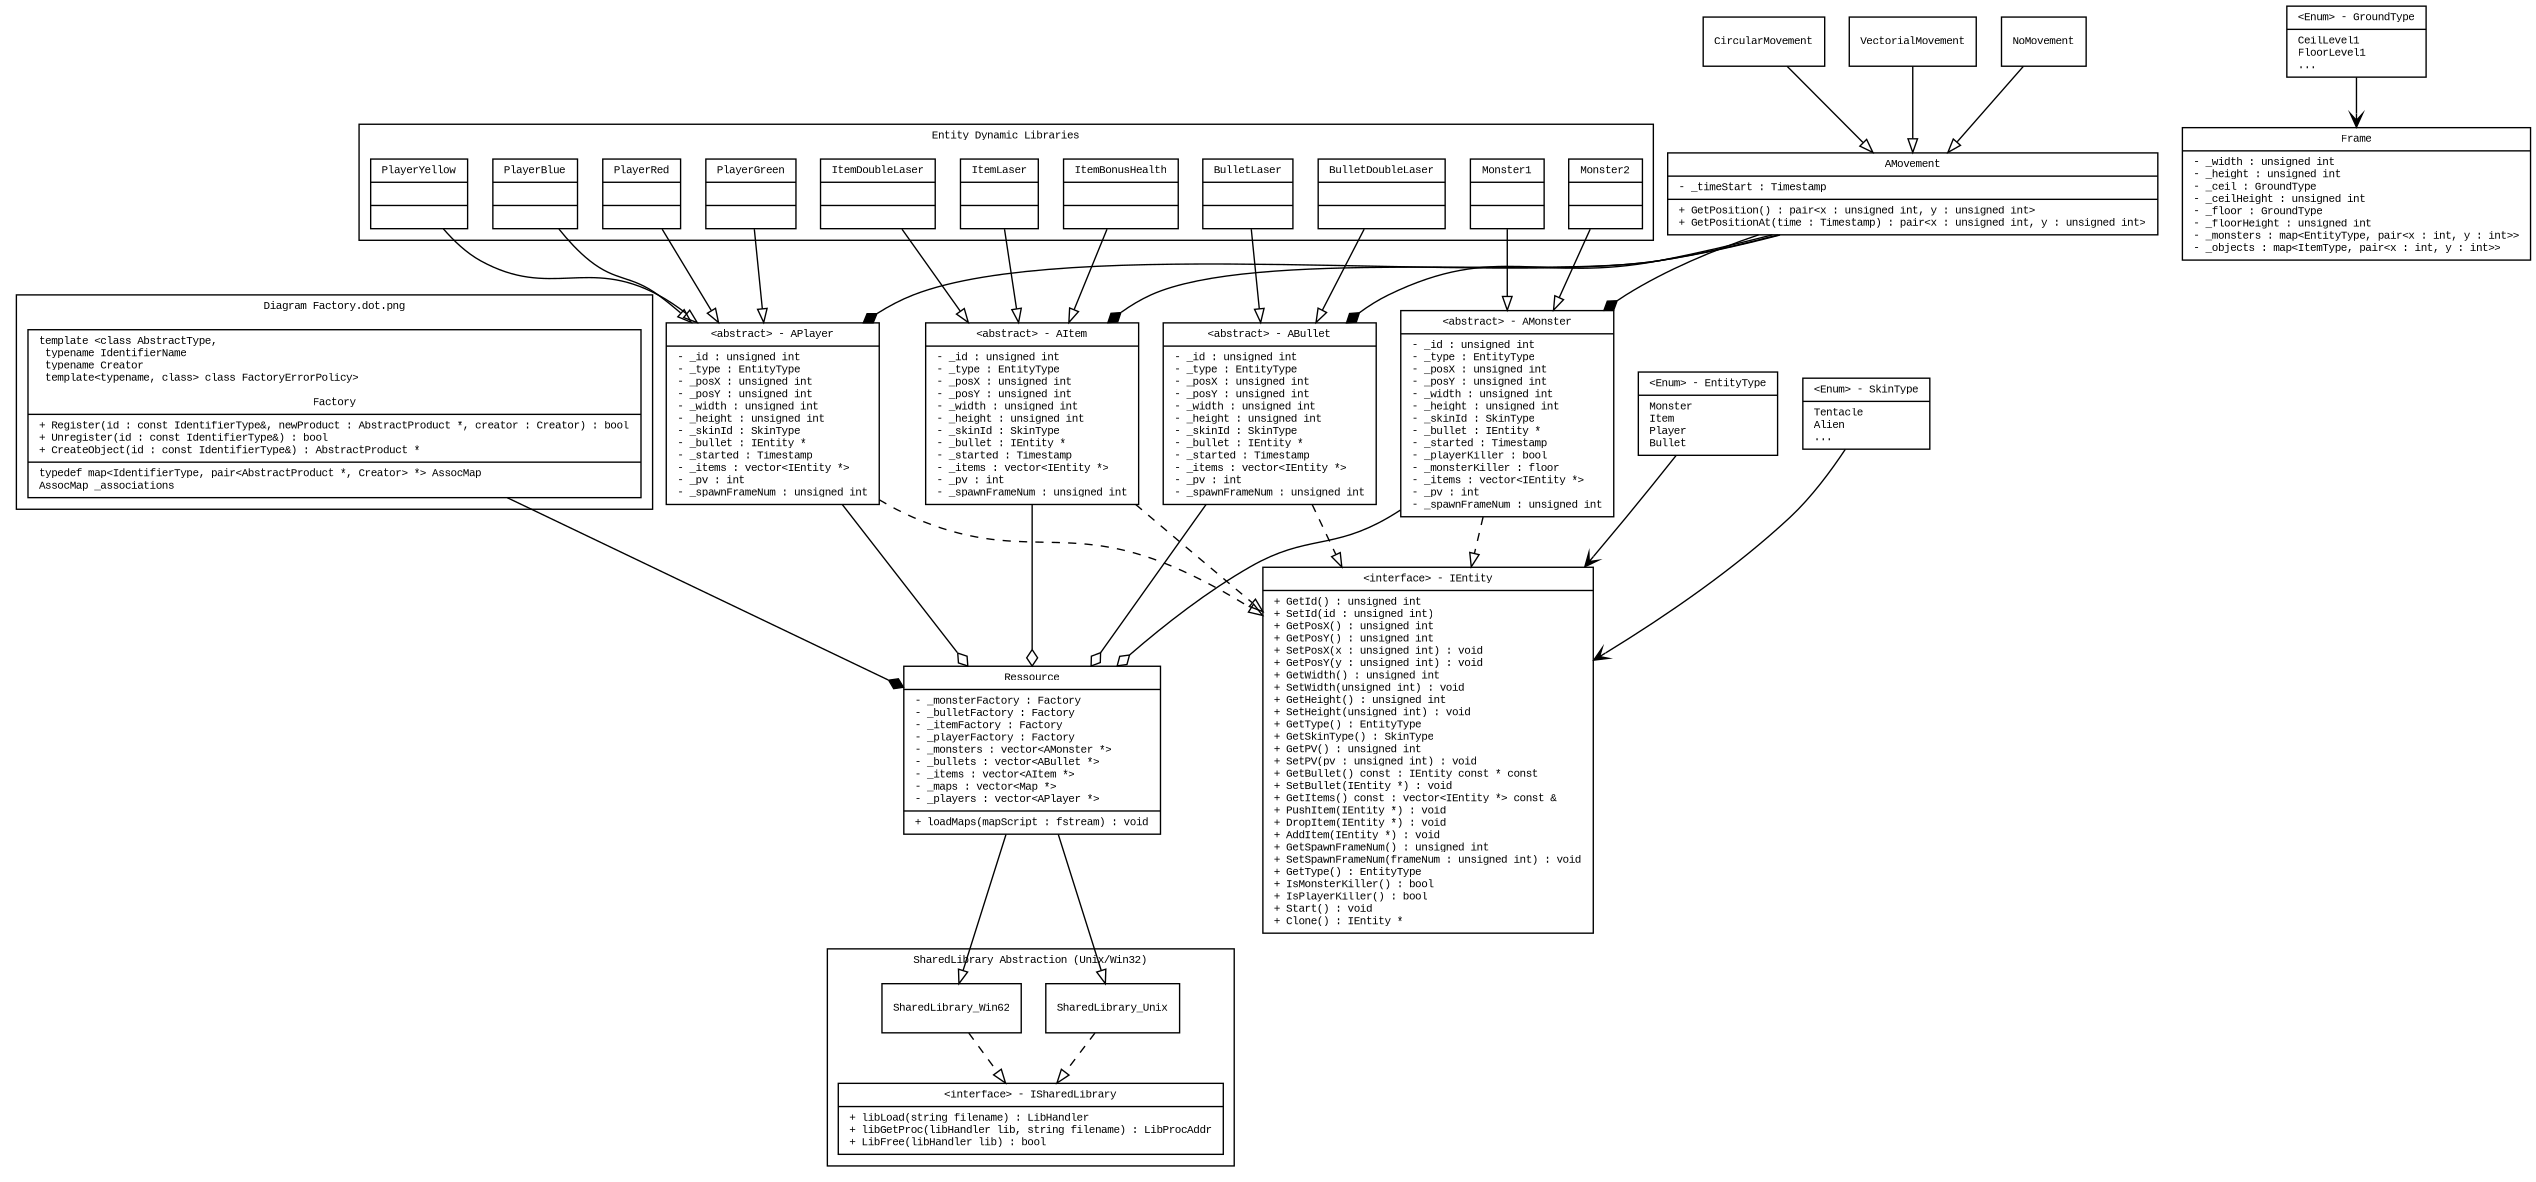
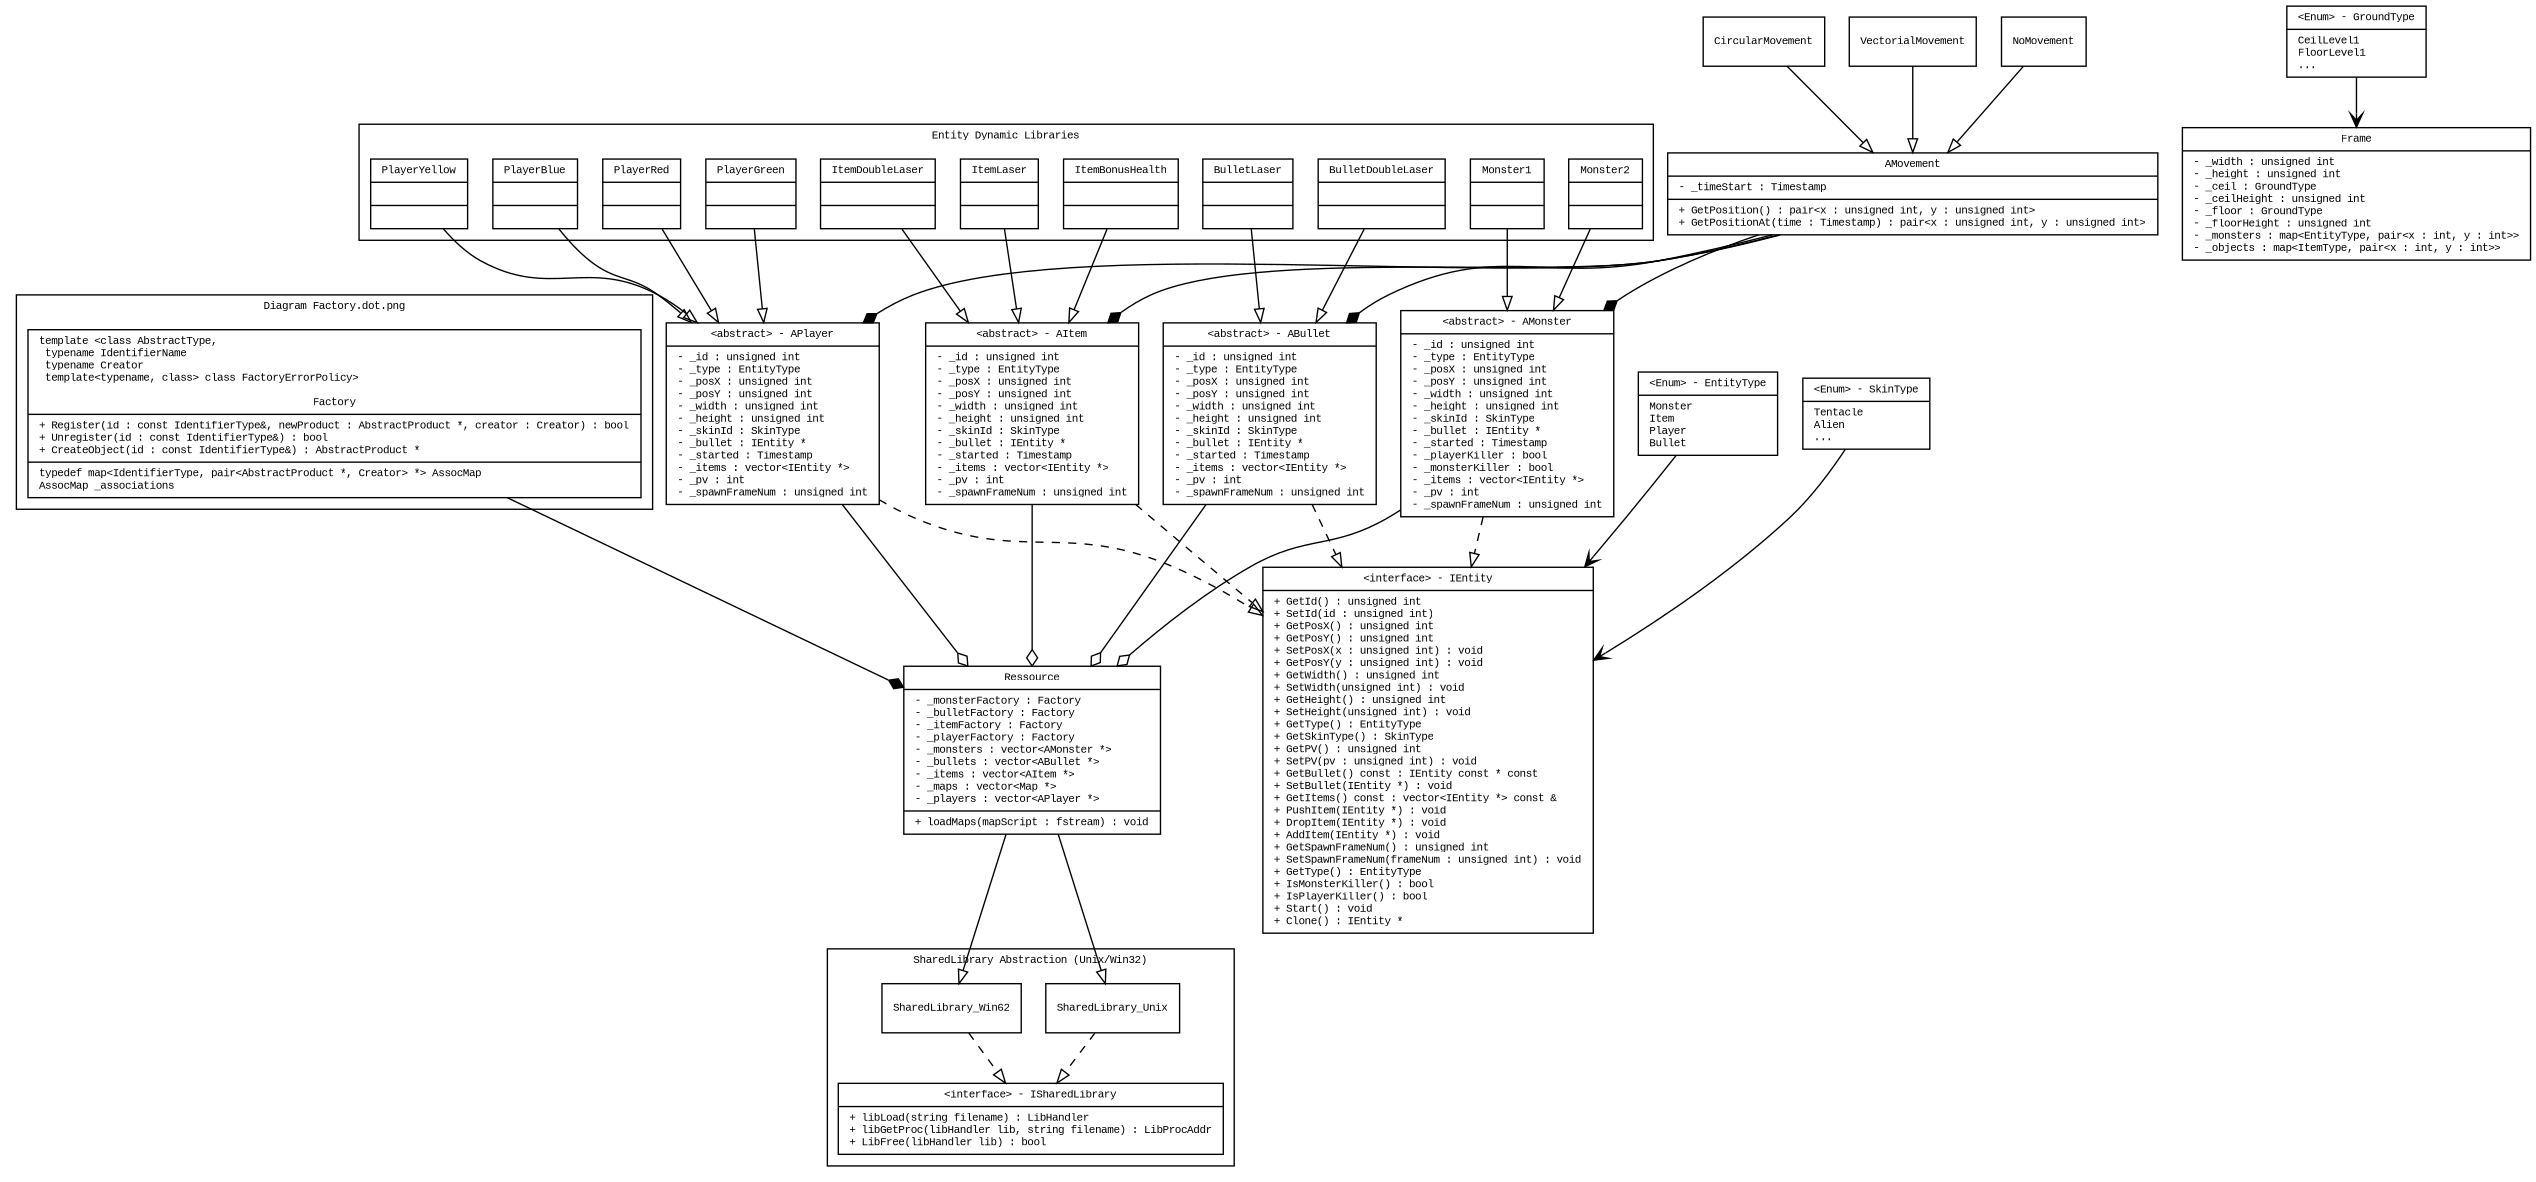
(1486, 468) -> (1483, 468)
